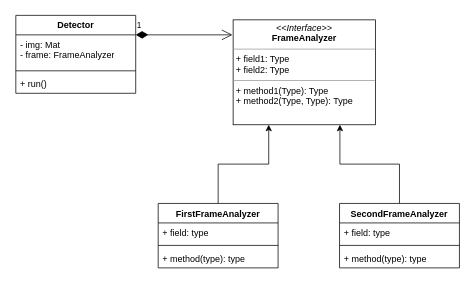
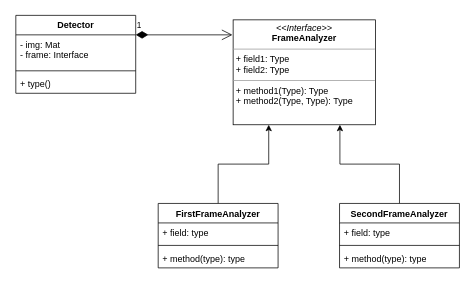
(71, 51) -> (62, 51)
(36, 85) -> (39, 85)
